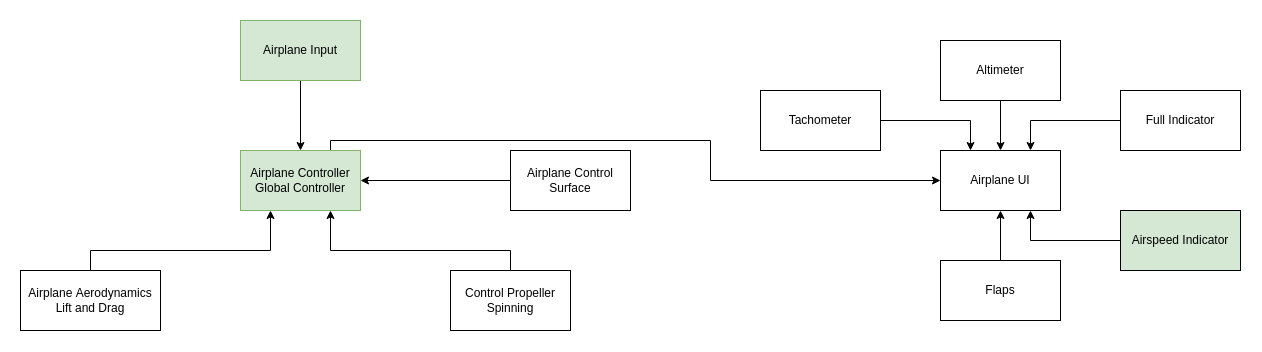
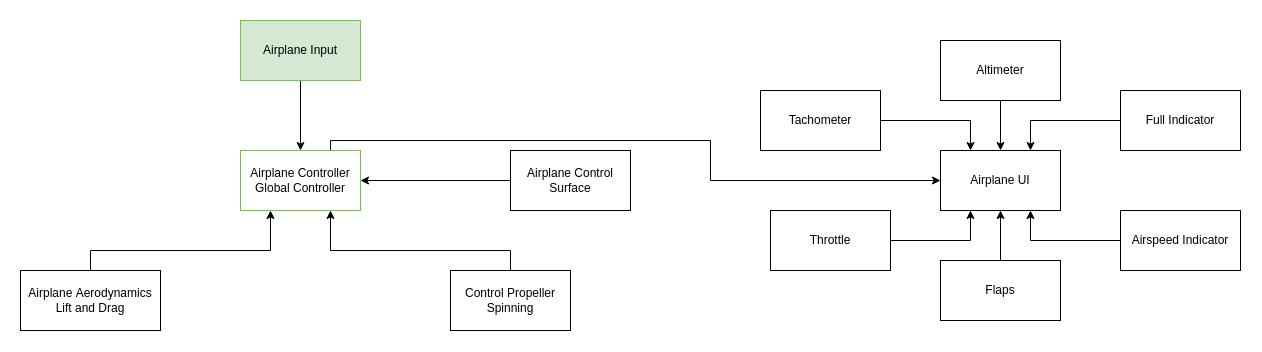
(301, 181) -> (301, 181)
none -> (831, 241)
none -> (942, 241)
(1181, 241) -> (1181, 241)
